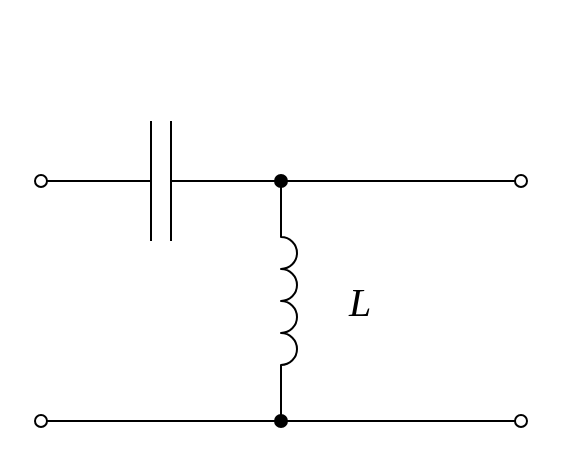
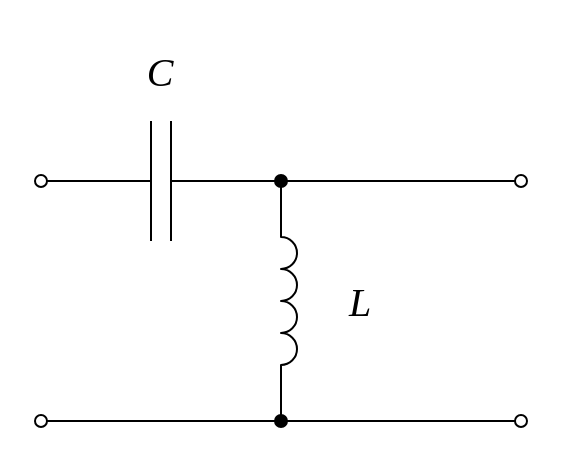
none -> (161, 71)
